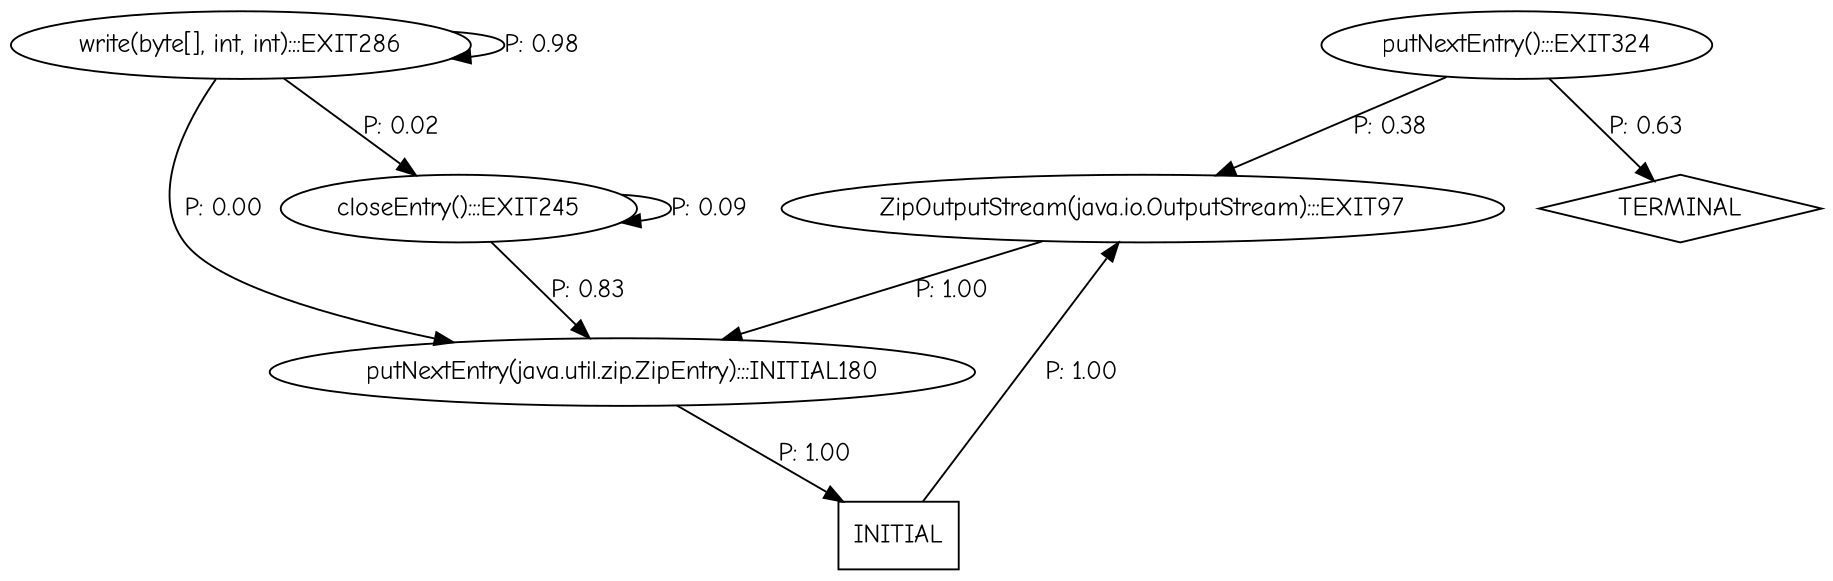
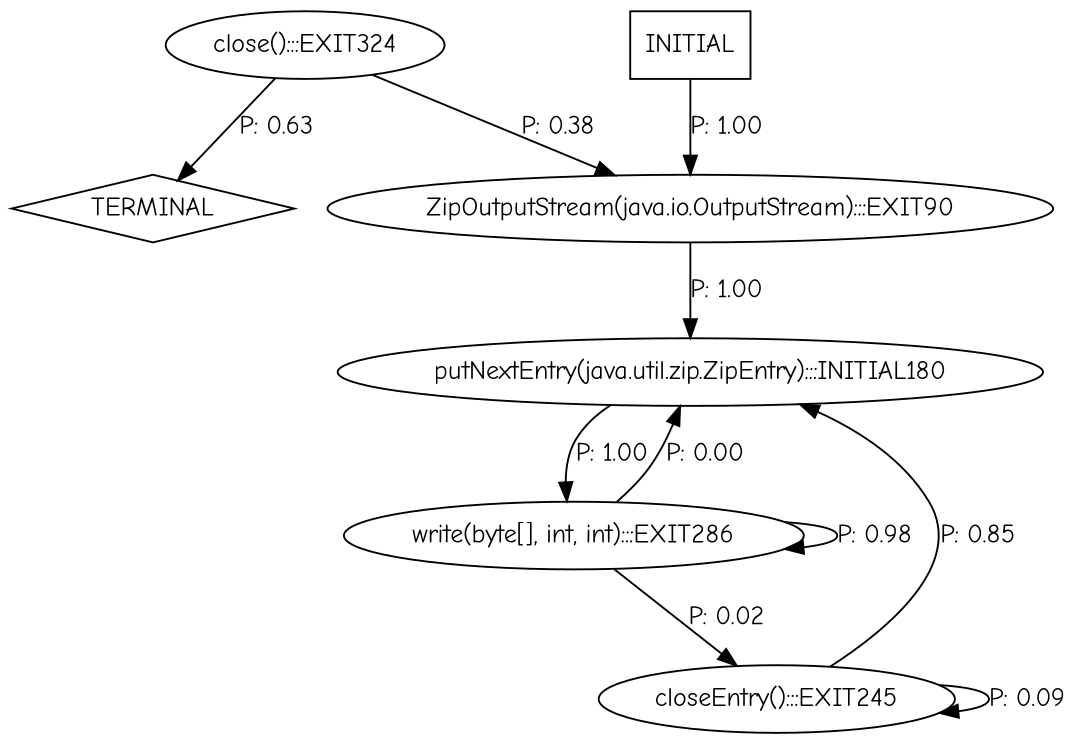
(1517, 45) -> (305, 45)
(1143, 209) -> (690, 209)
(589, 290) -> (978, 536)
(752, 449) -> (577, 438)
